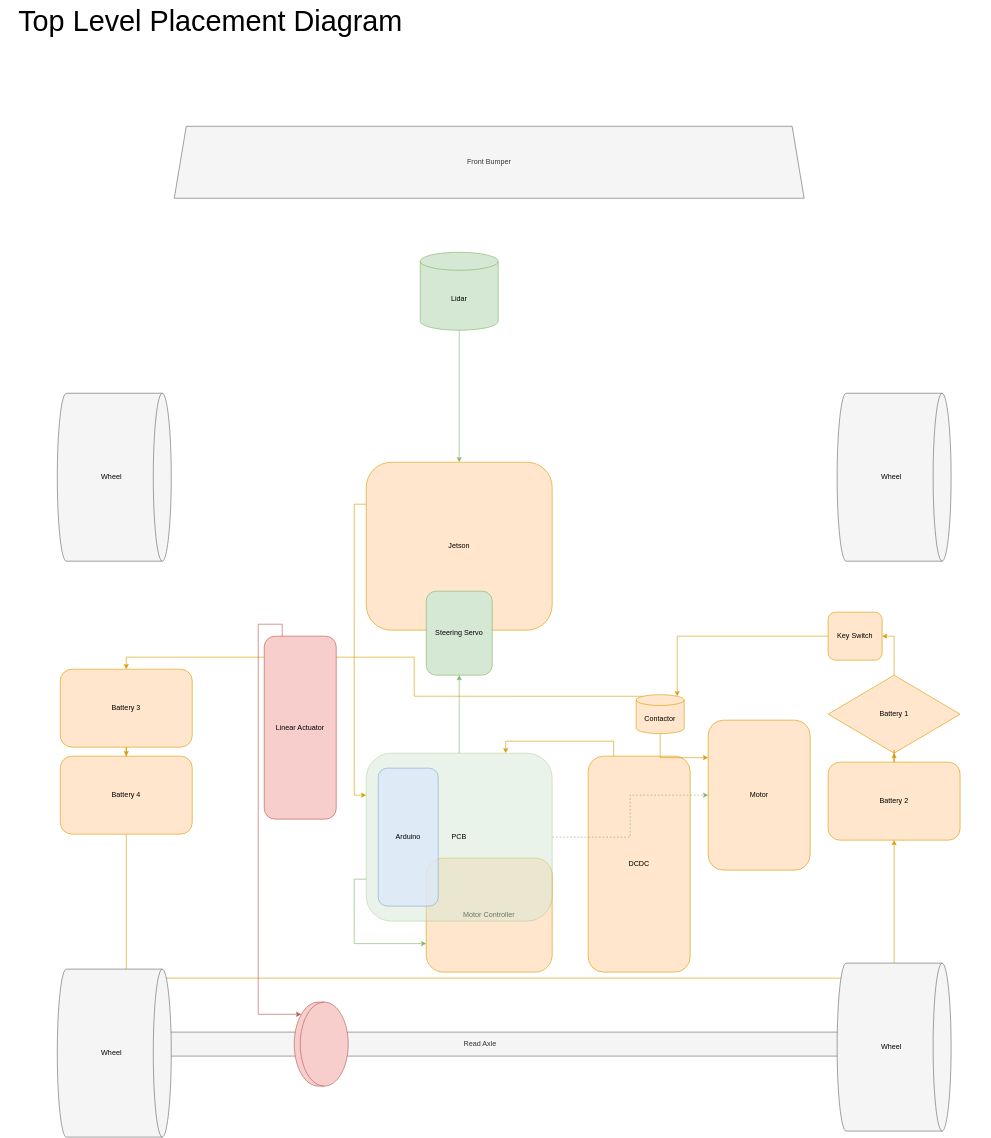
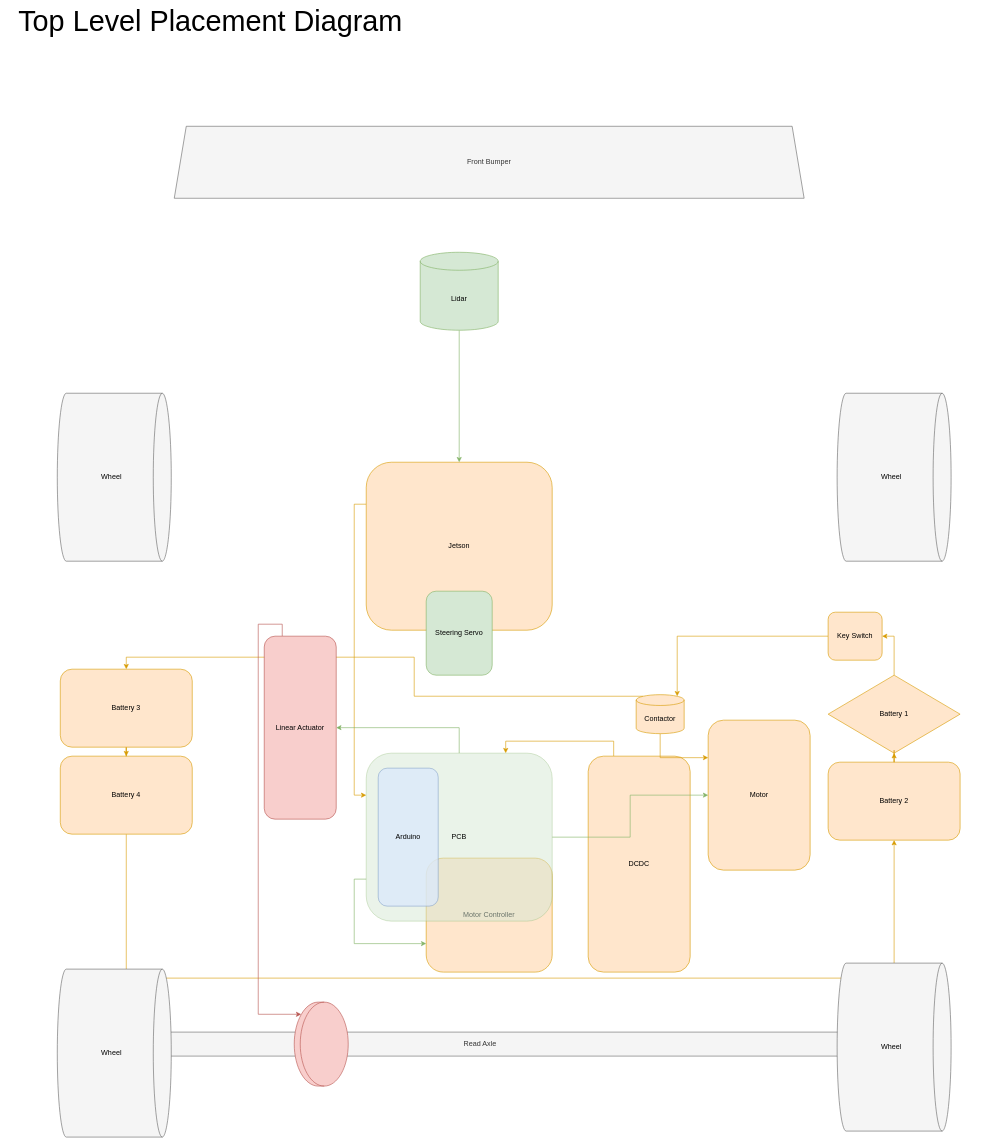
(459, 727) -> (400, 728)
(630, 818) -> (630, 818)
